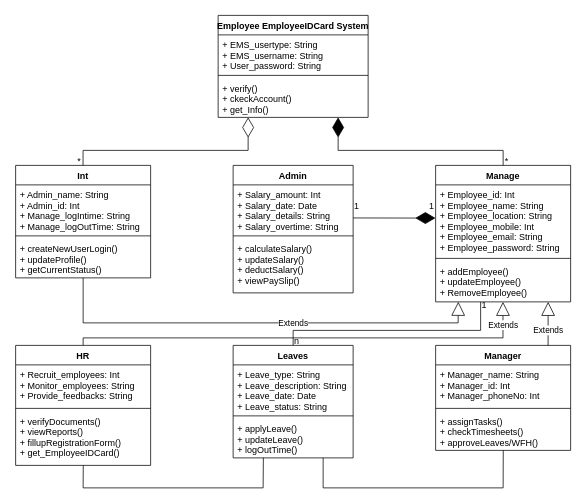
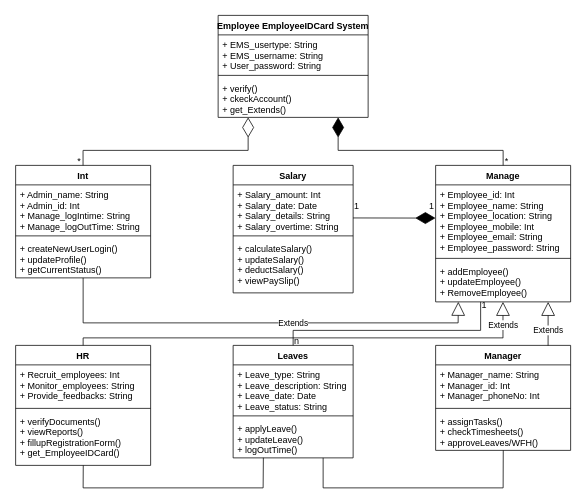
(245, 89) -> (245, 89)
(293, 176) -> (293, 176)
